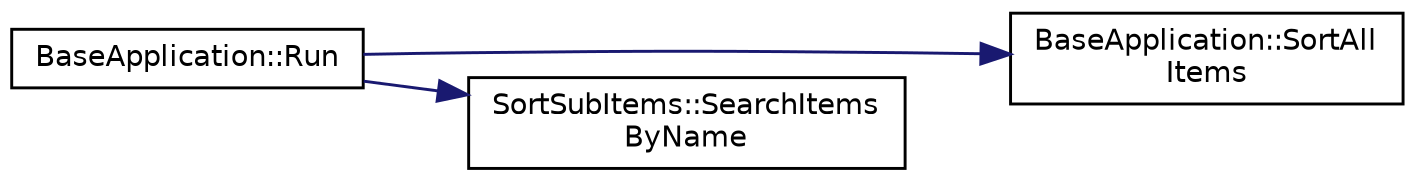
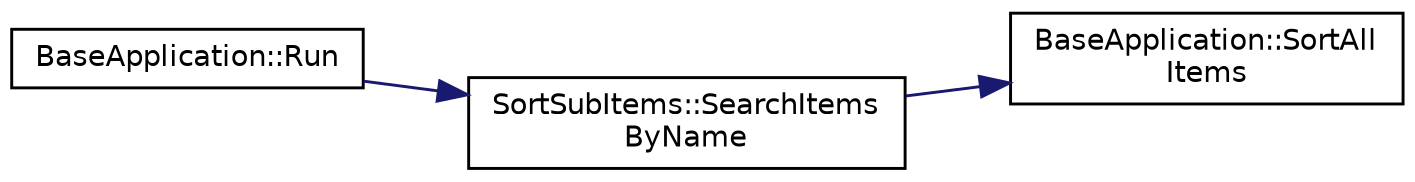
(672, 51) -> (943, 91)
